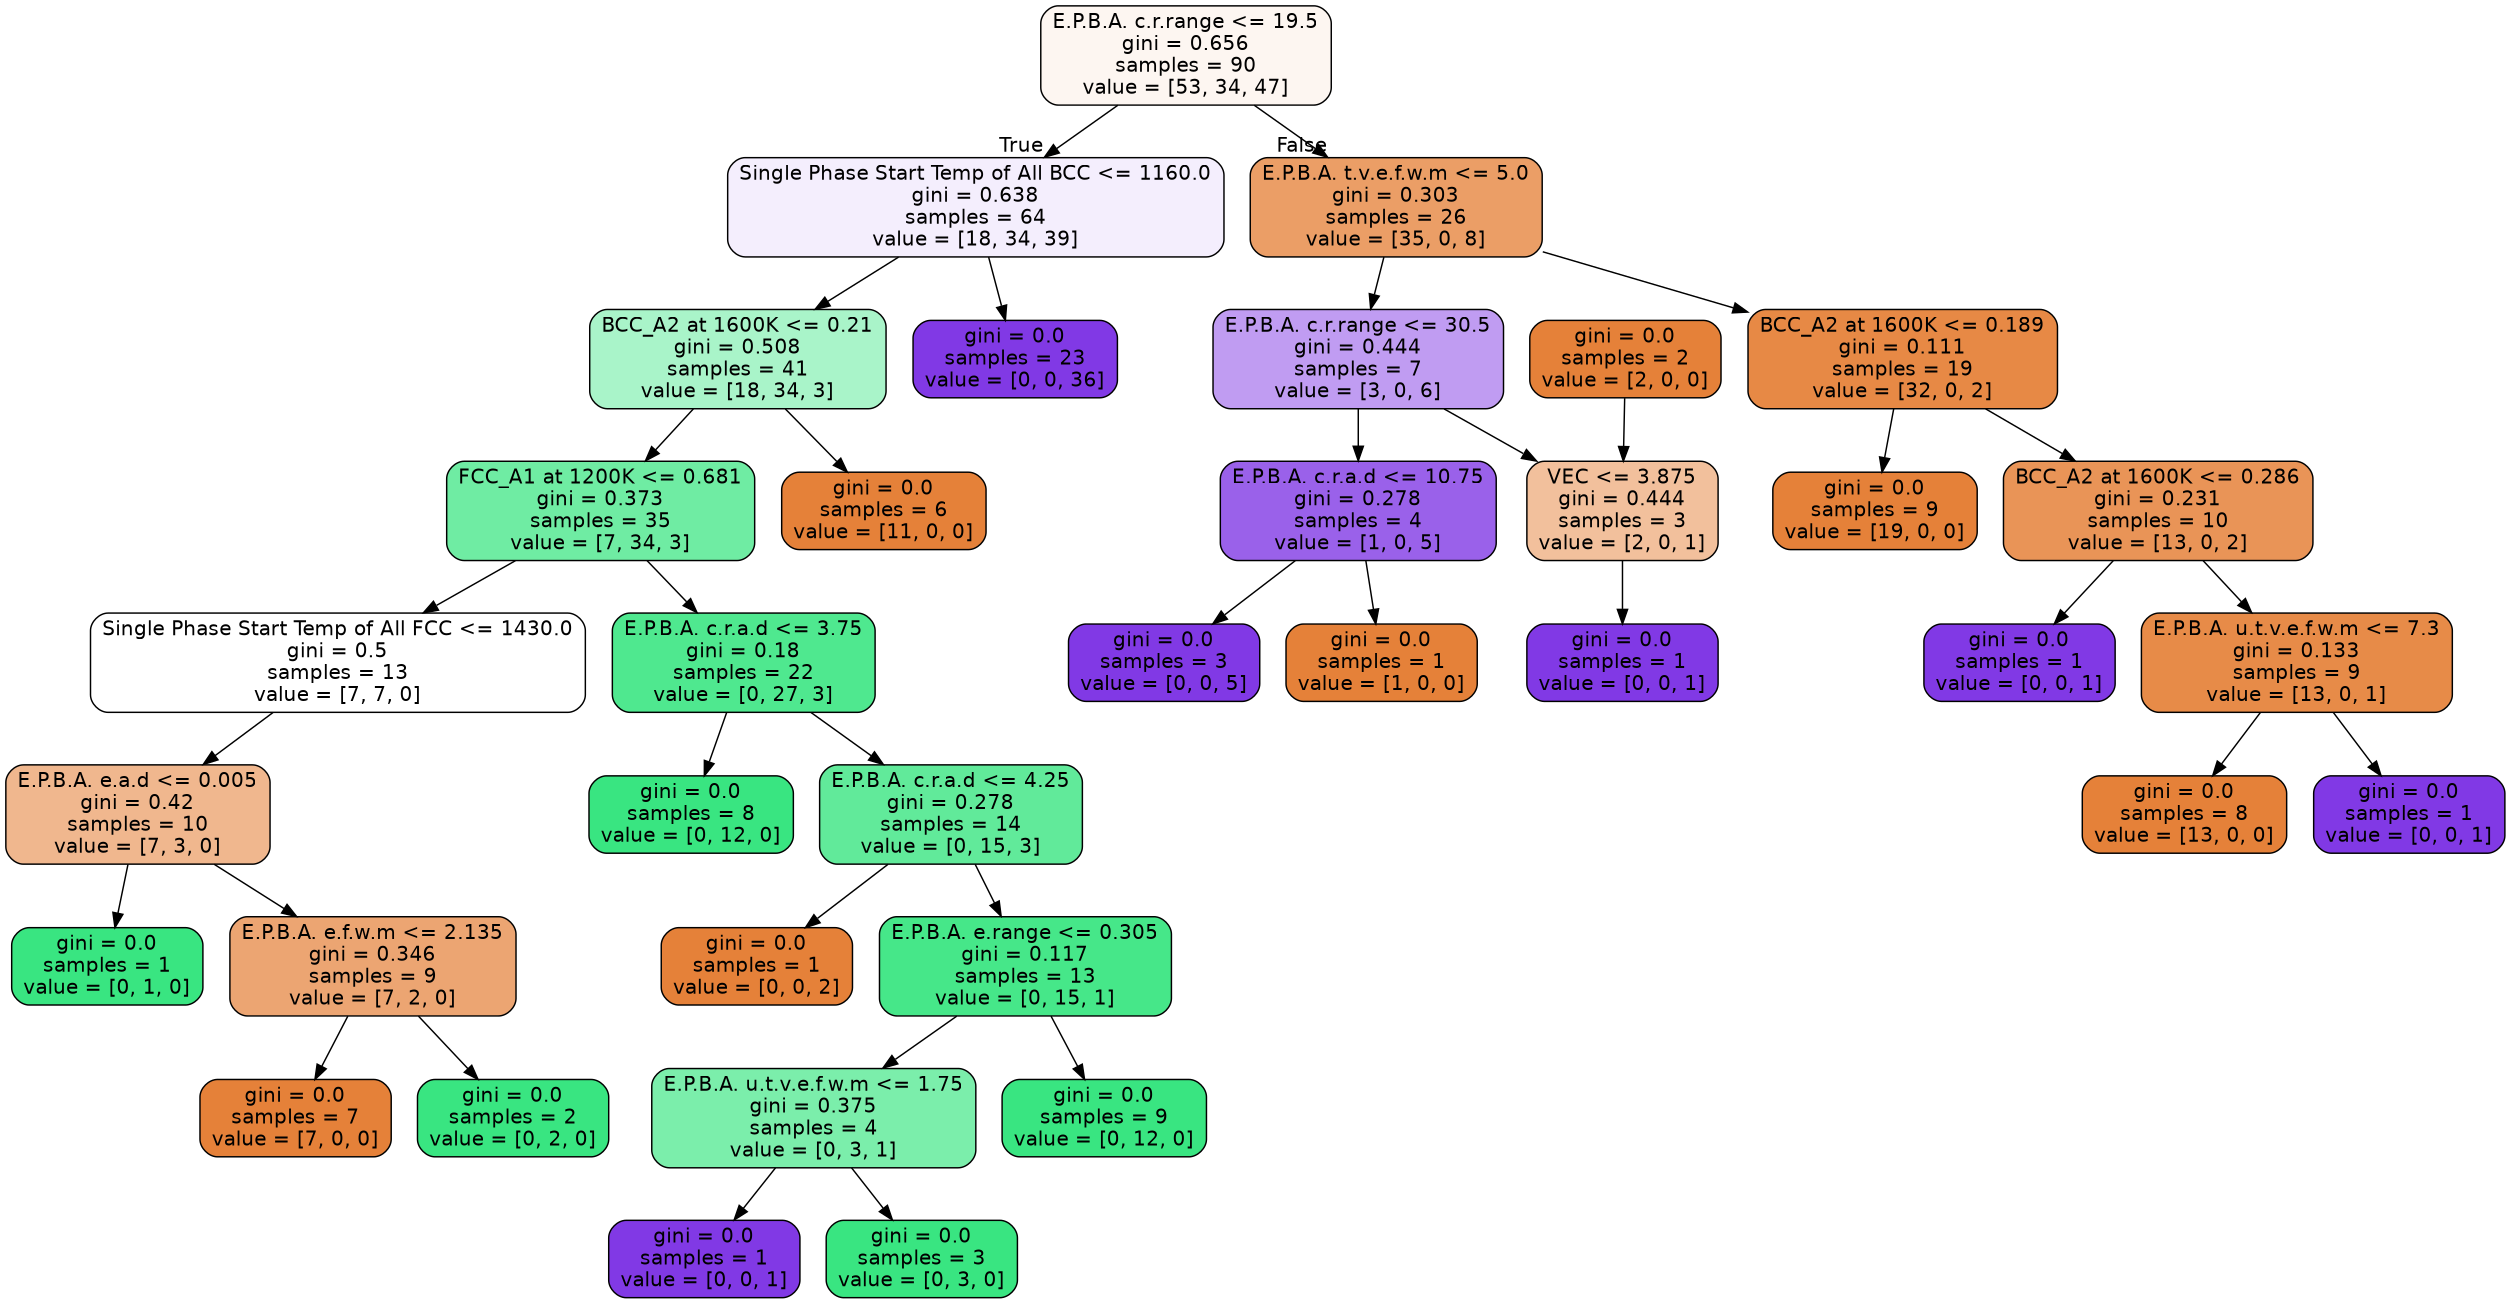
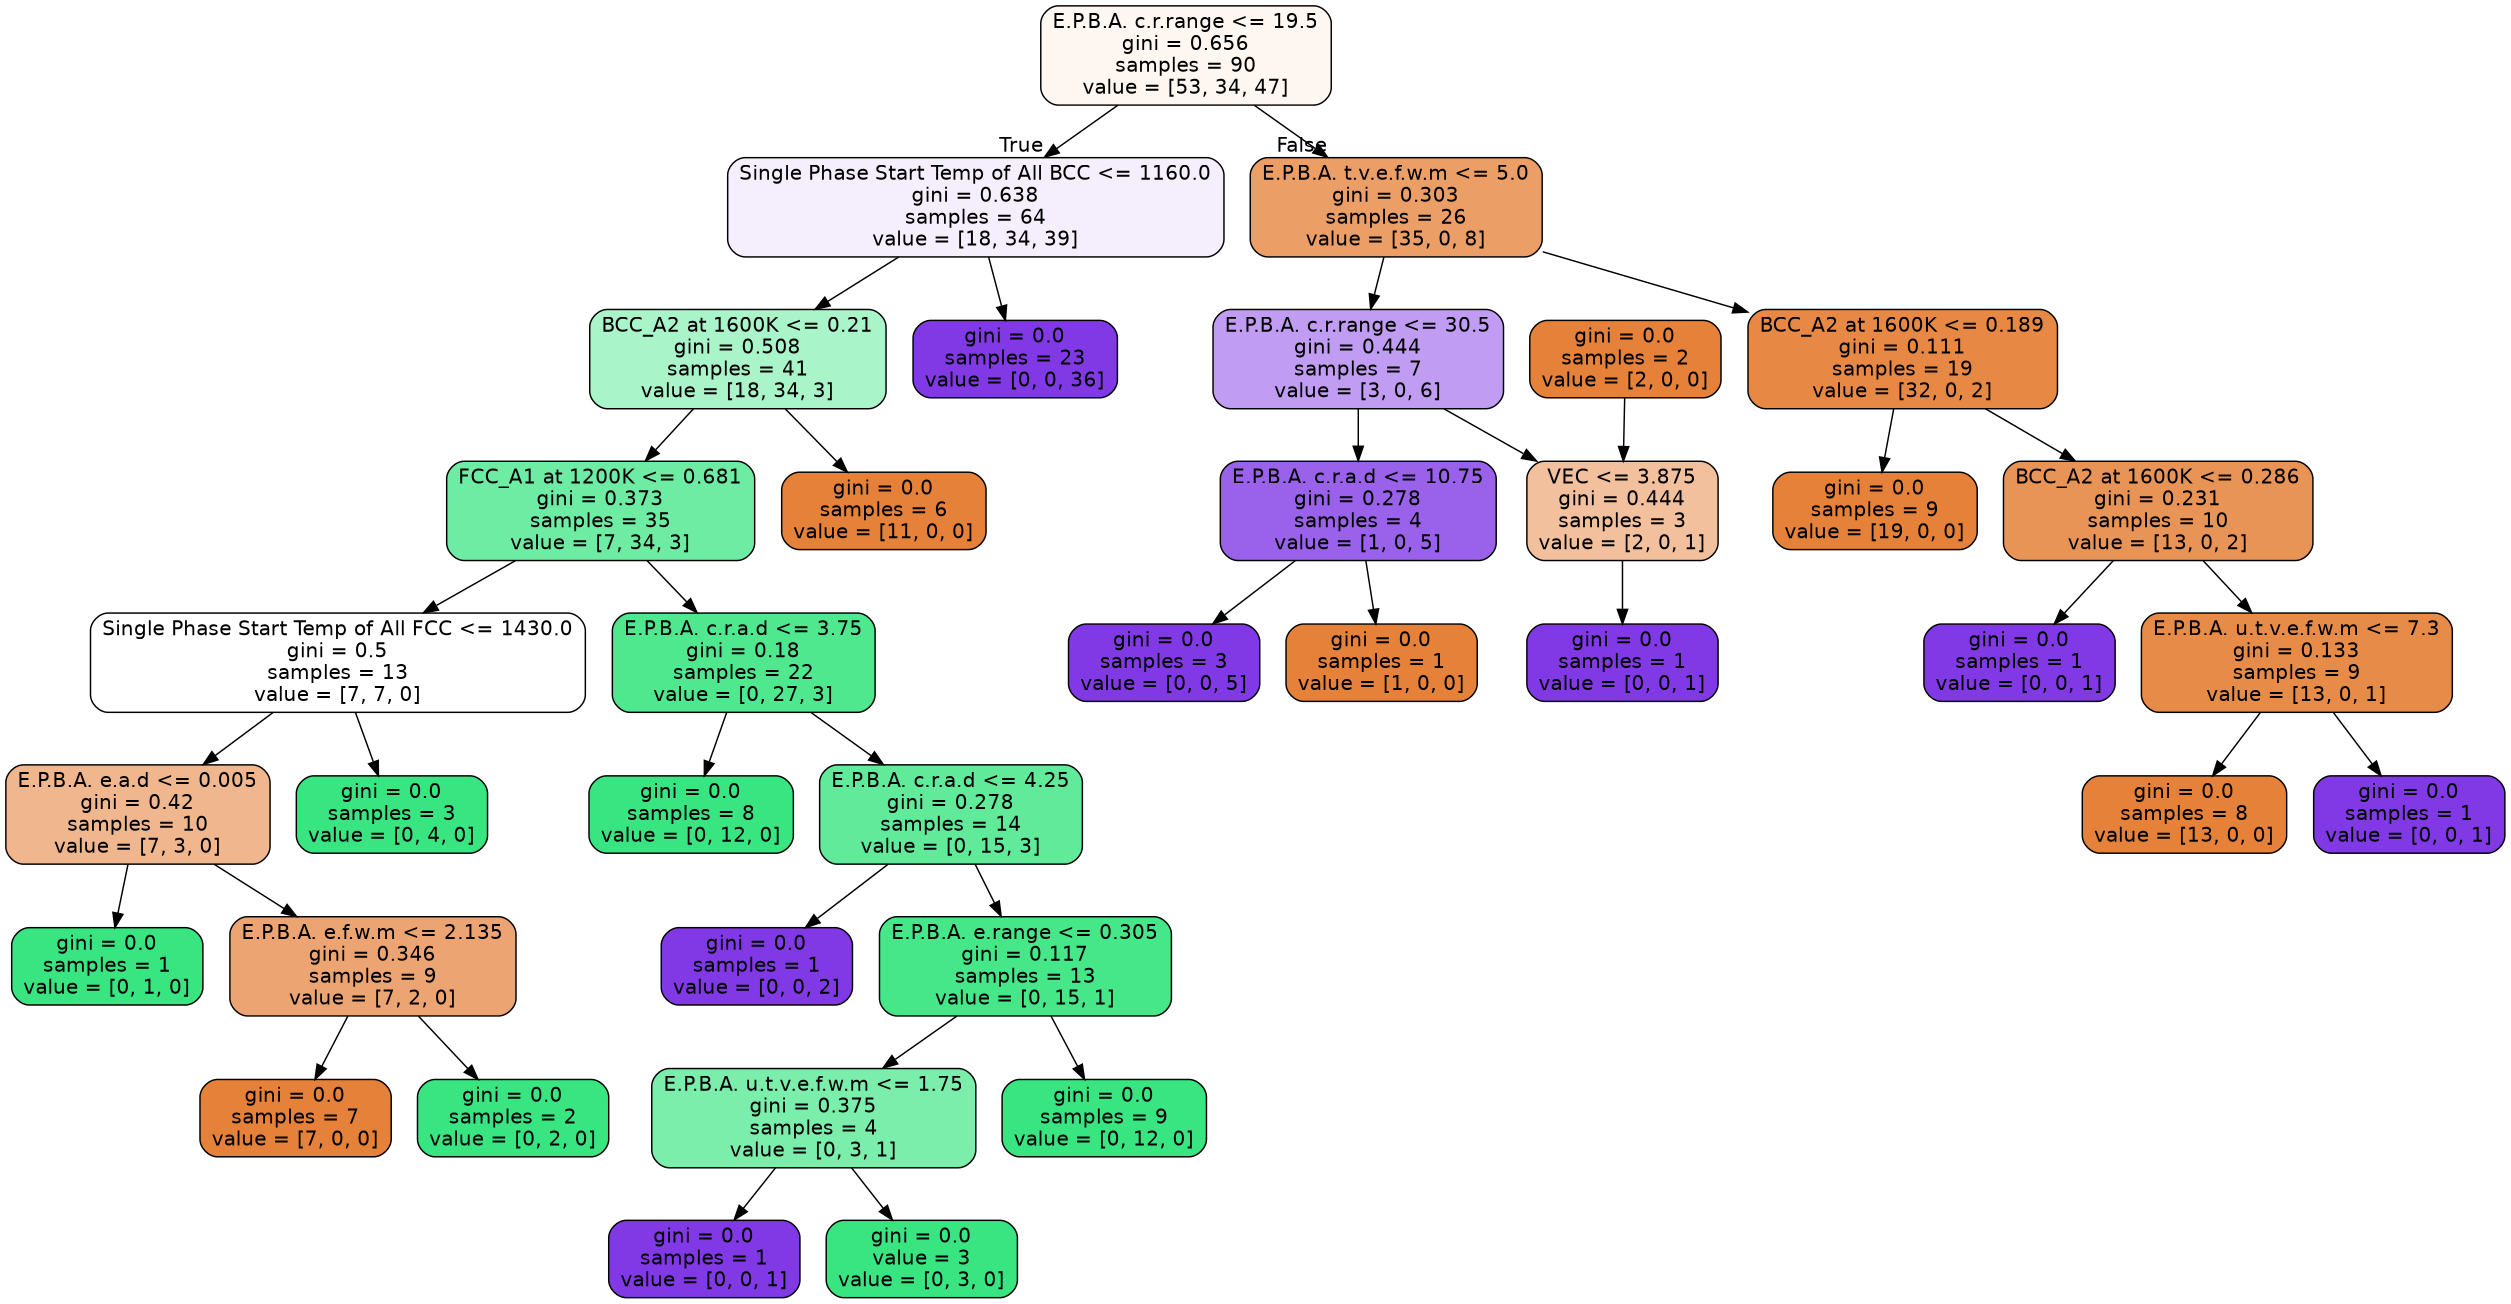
none -> (392, 815)
(757, 966) -> (757, 966)
(922, 1259) -> (922, 1259)
